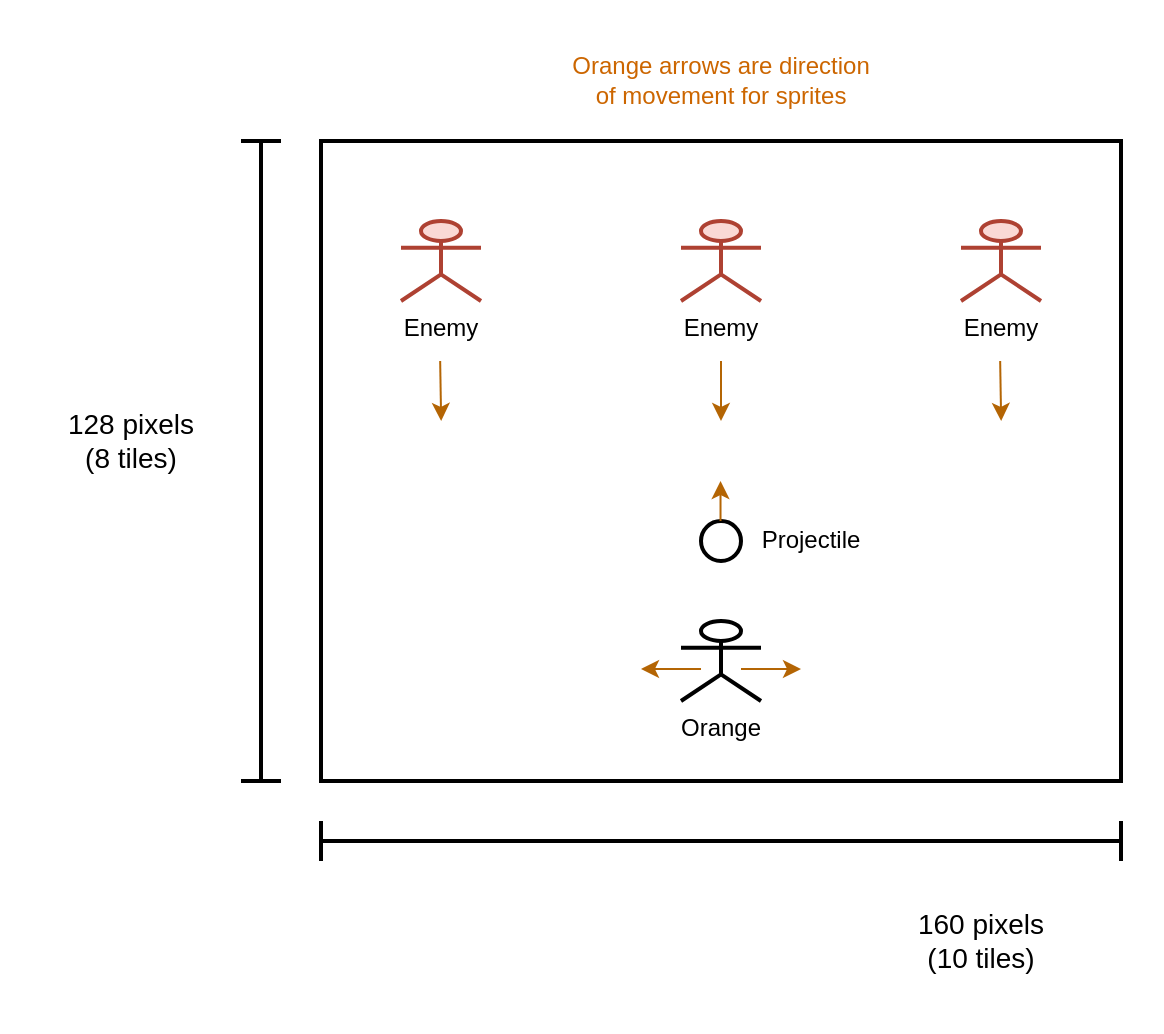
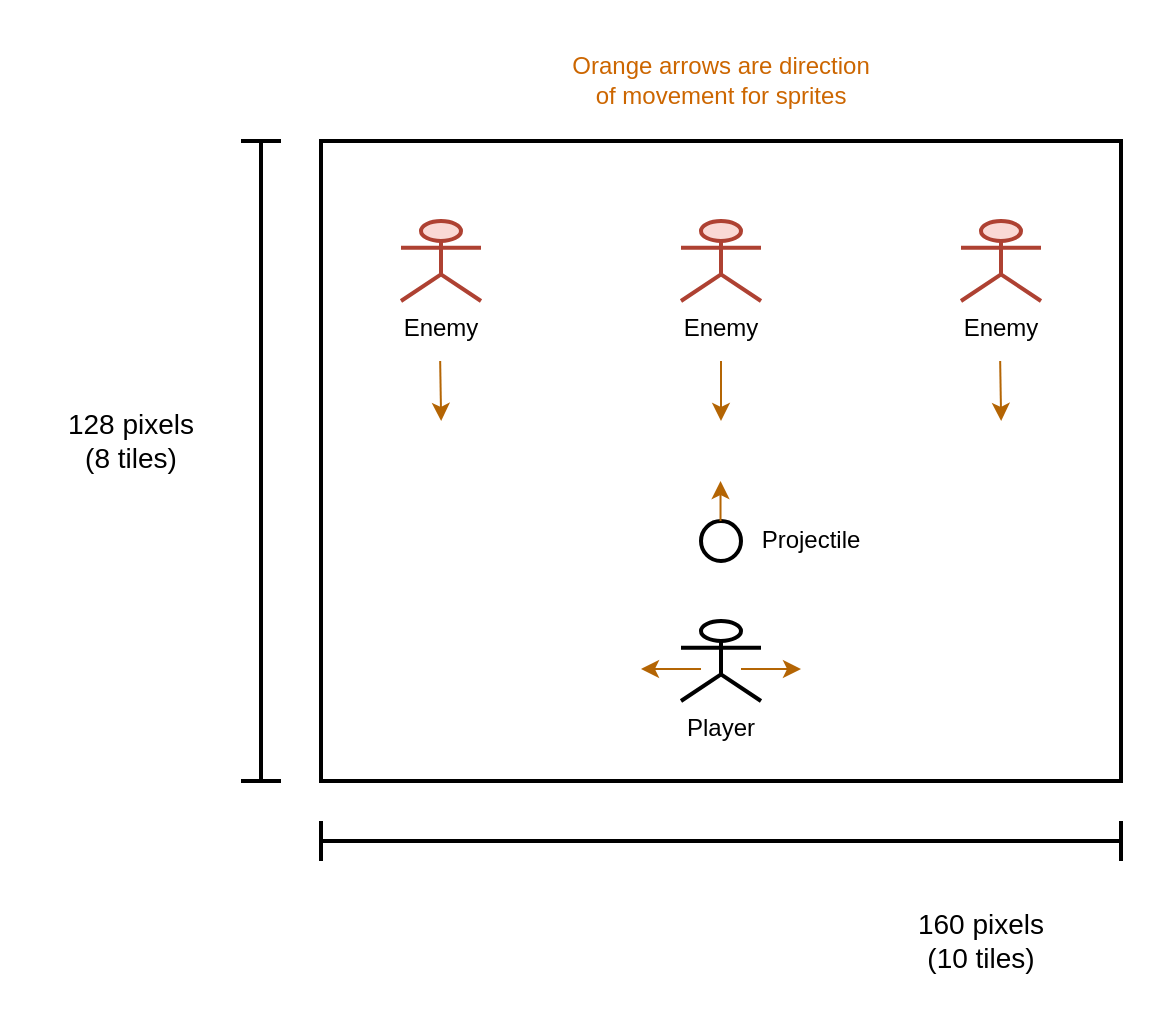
(722, 729) -> (722, 729)
